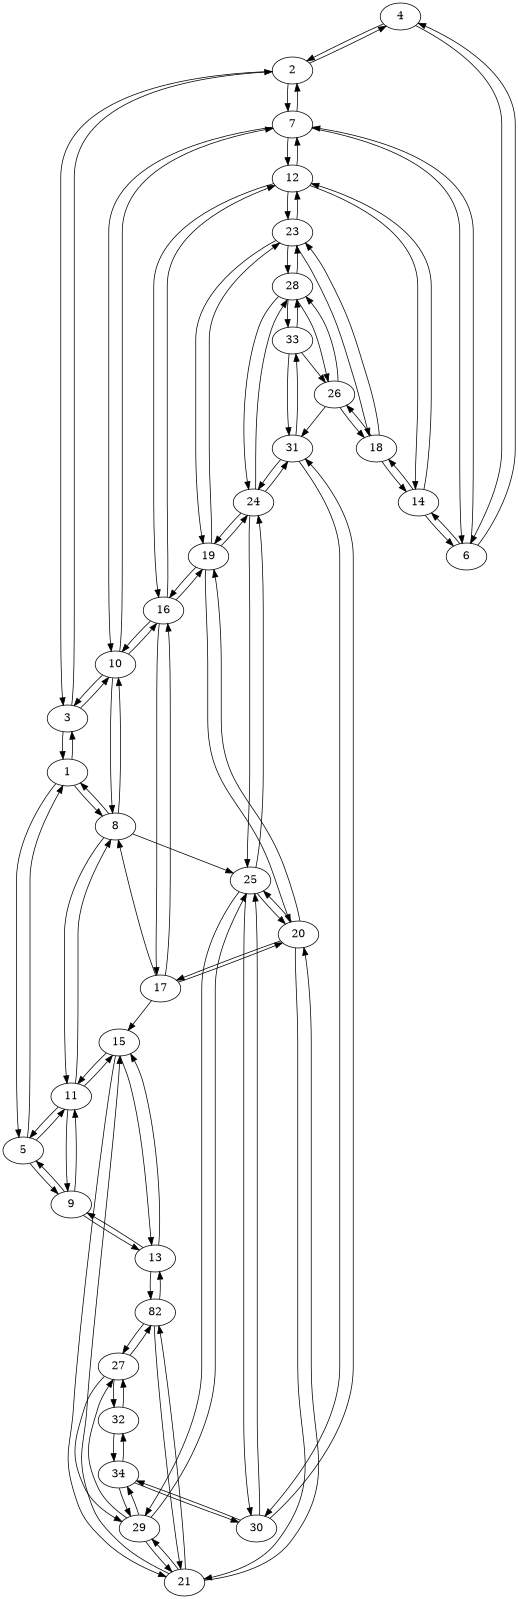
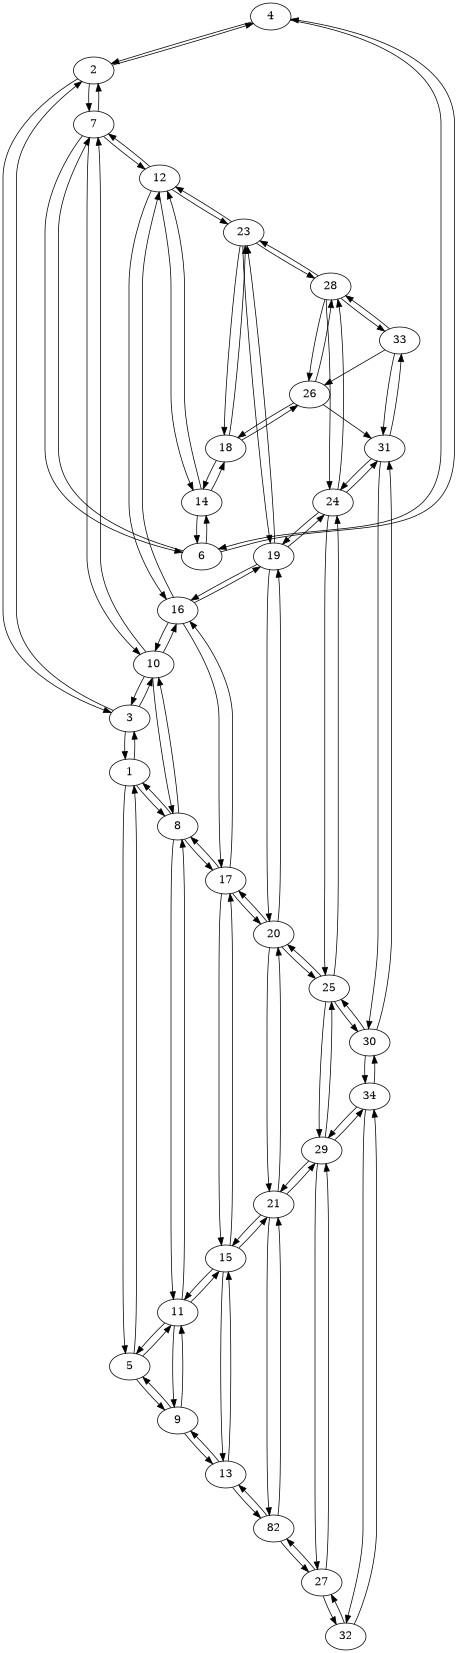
(179, 852) -> (195, 852)
none -> (232, 1073)
